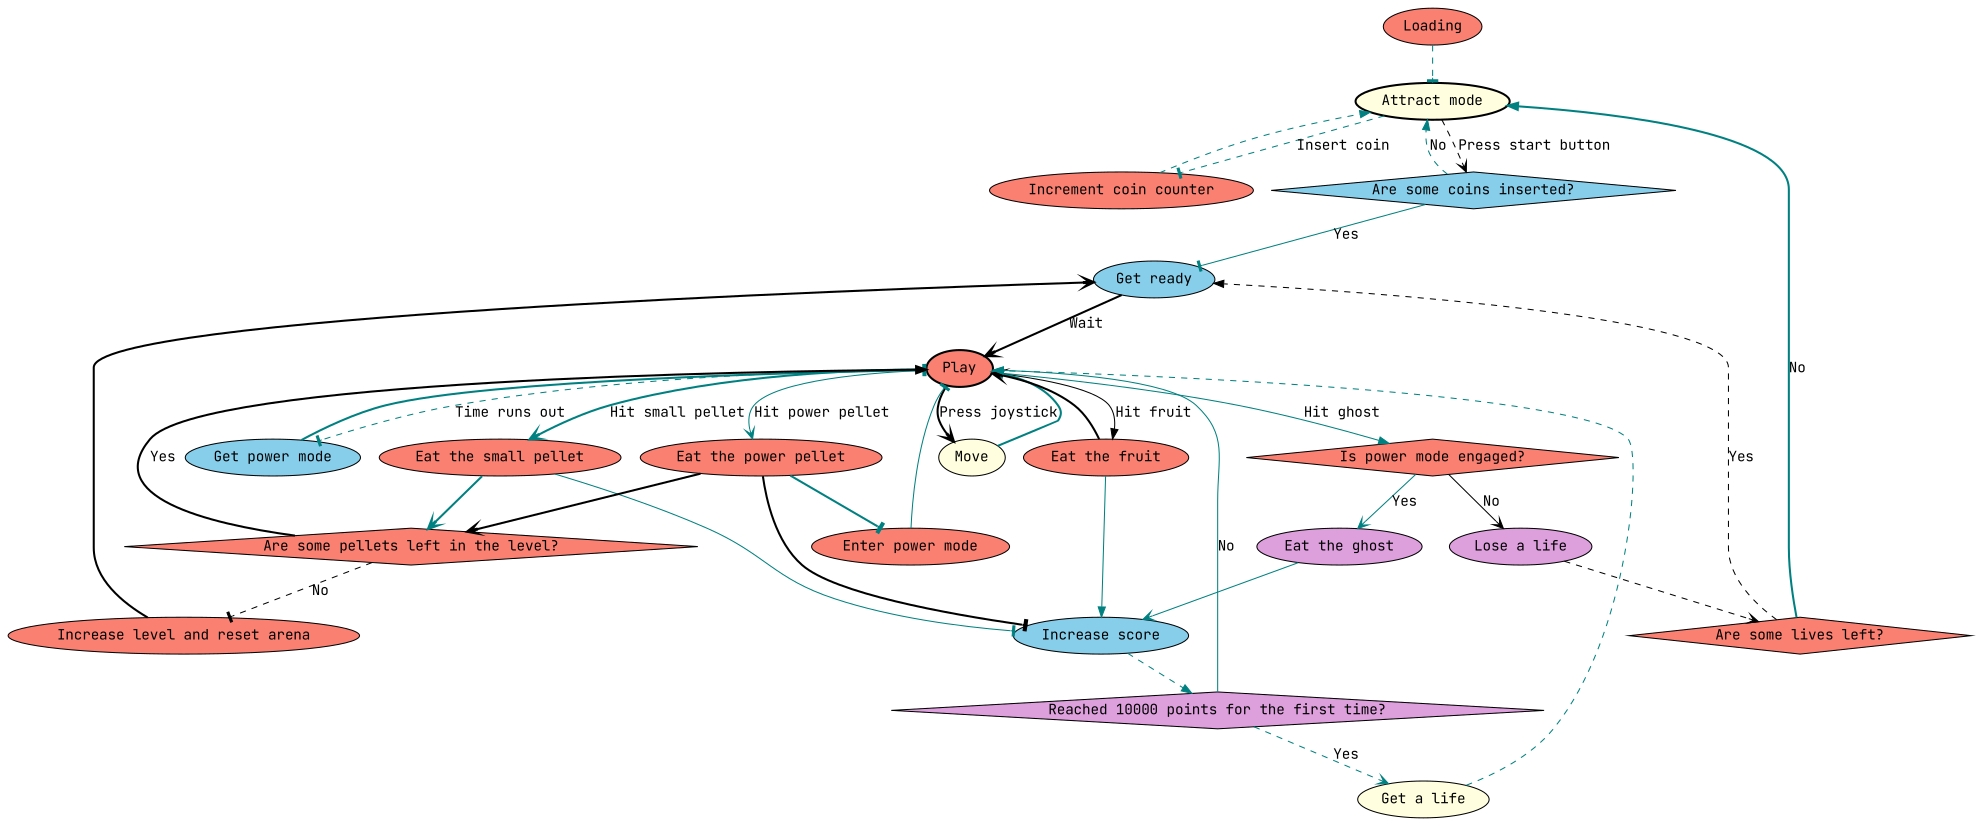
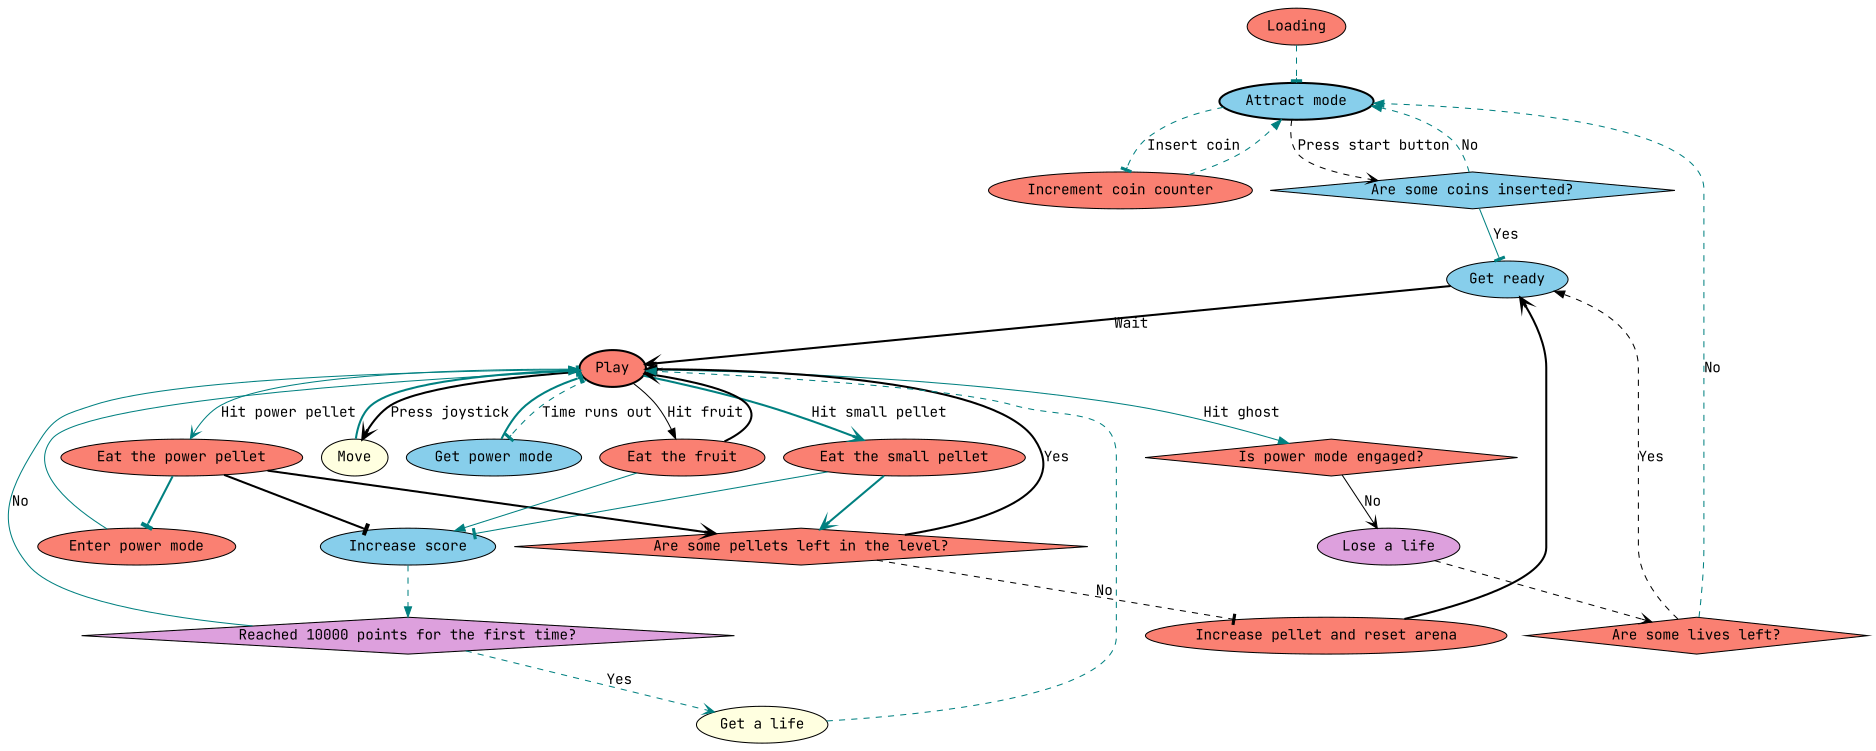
(1433, 101) -> (1297, 101)
(1789, 256) -> (1704, 230)
(1339, 547) -> none
(184, 636) -> (1326, 636)
